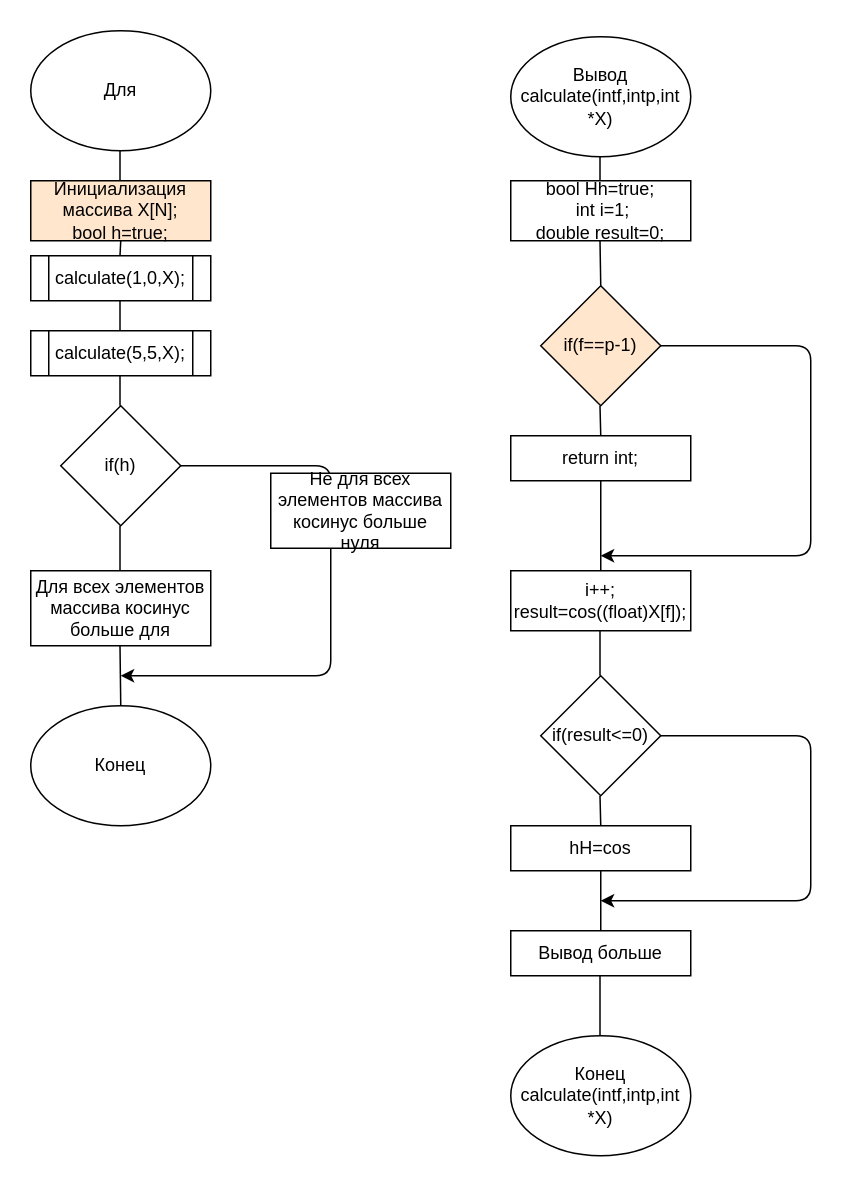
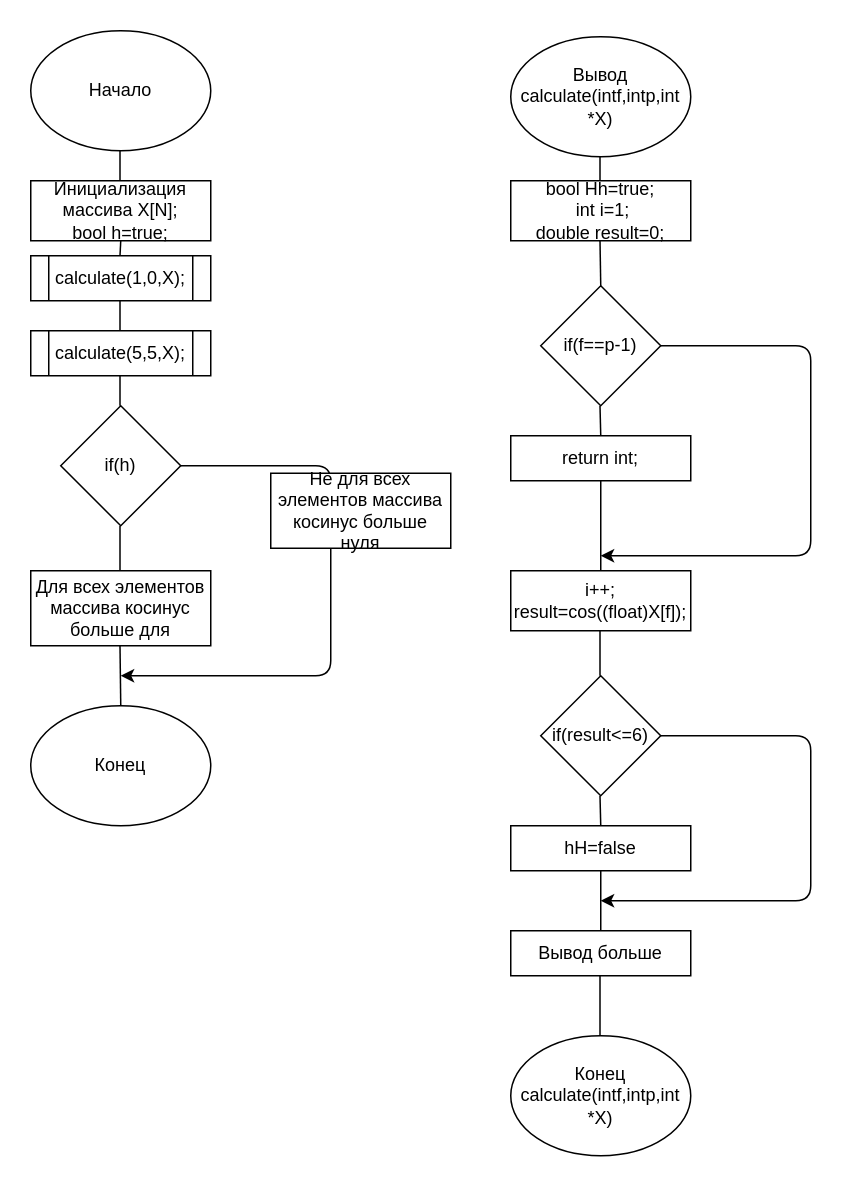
(121, 91) -> (121, 91)
(121, 211) -> (121, 211)
(601, 346) -> (601, 346)
(601, 736) -> (601, 736)
(601, 848) -> (601, 848)
